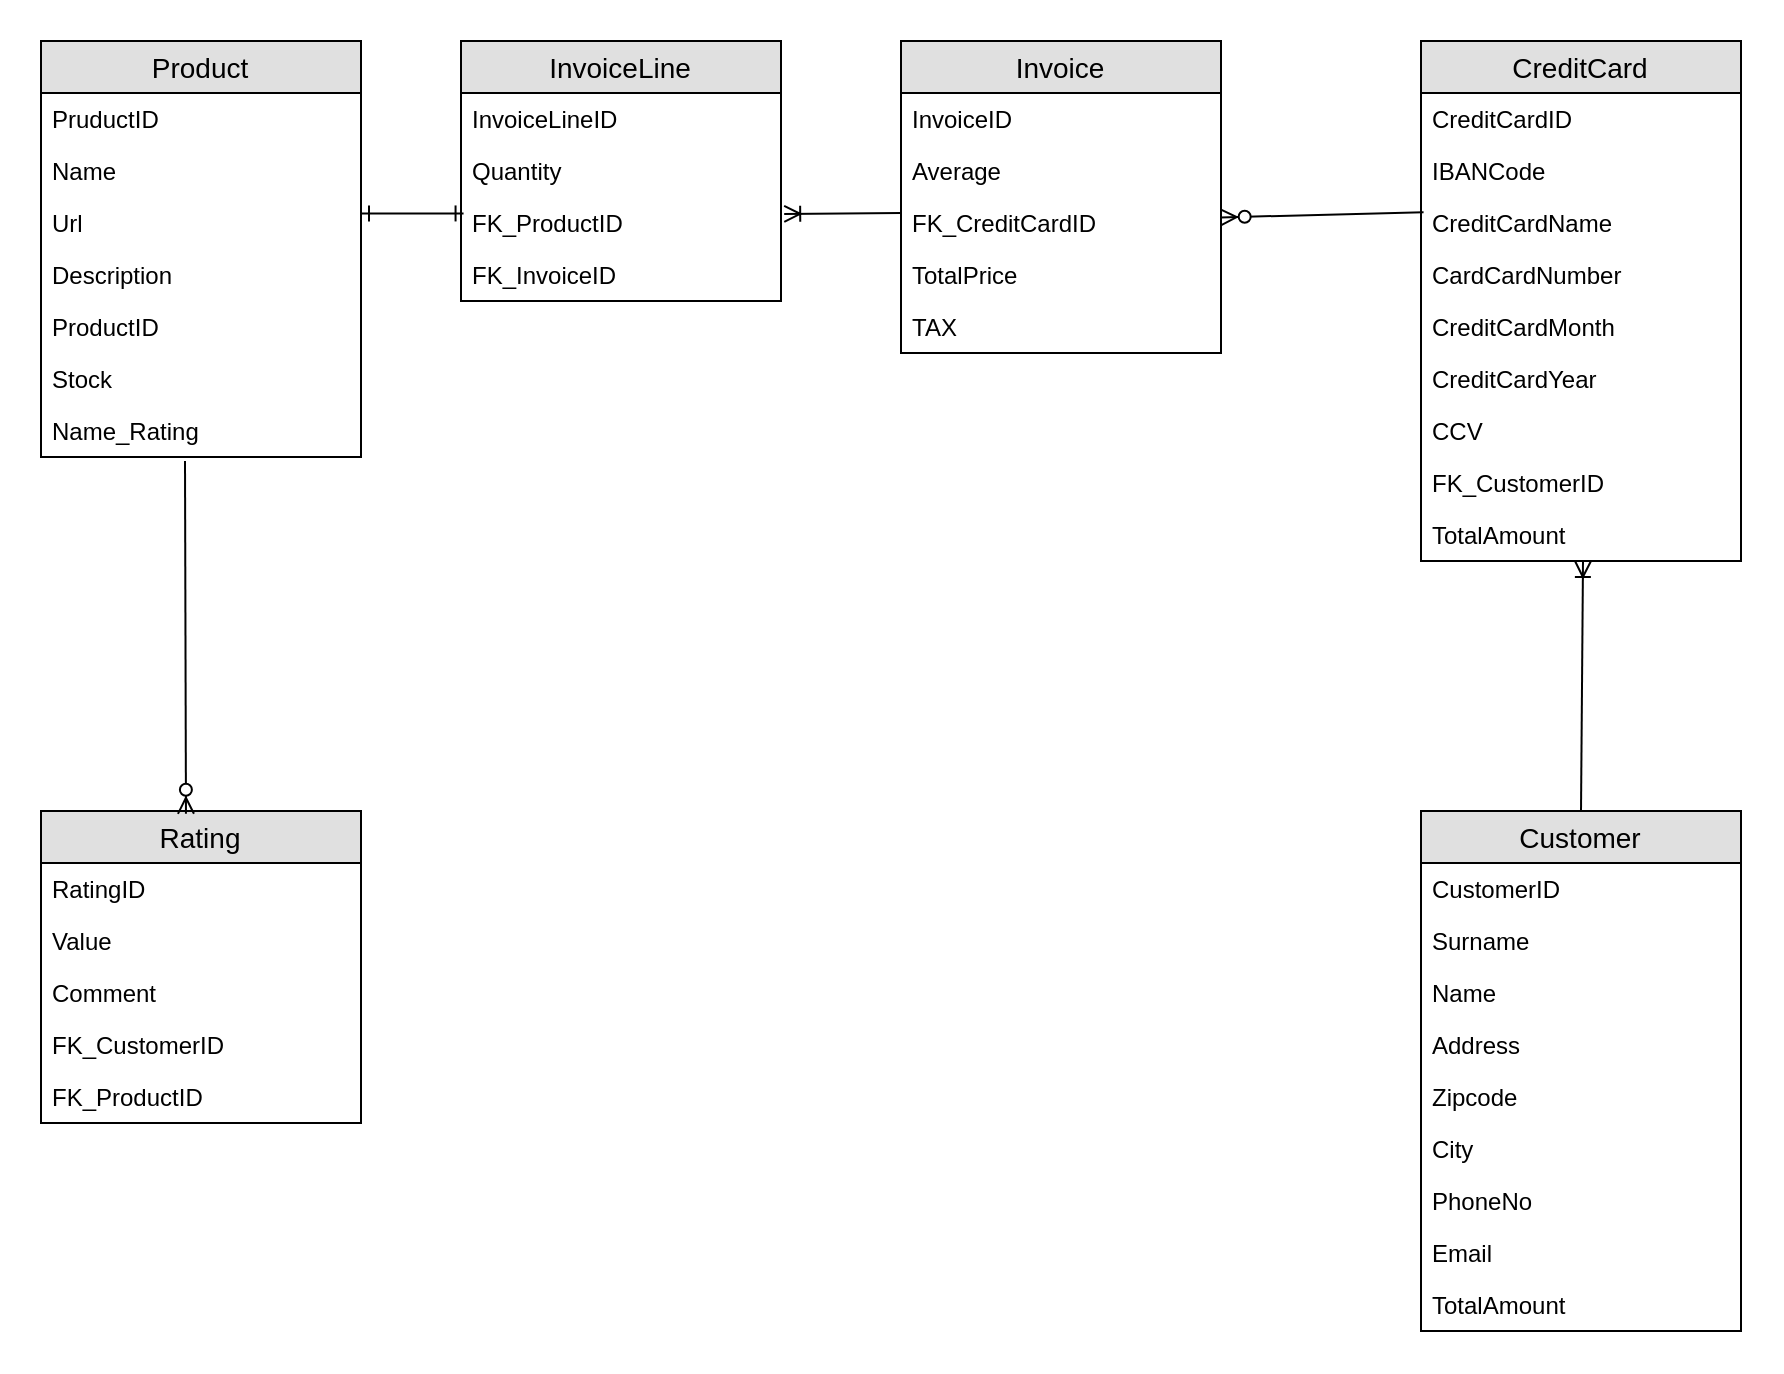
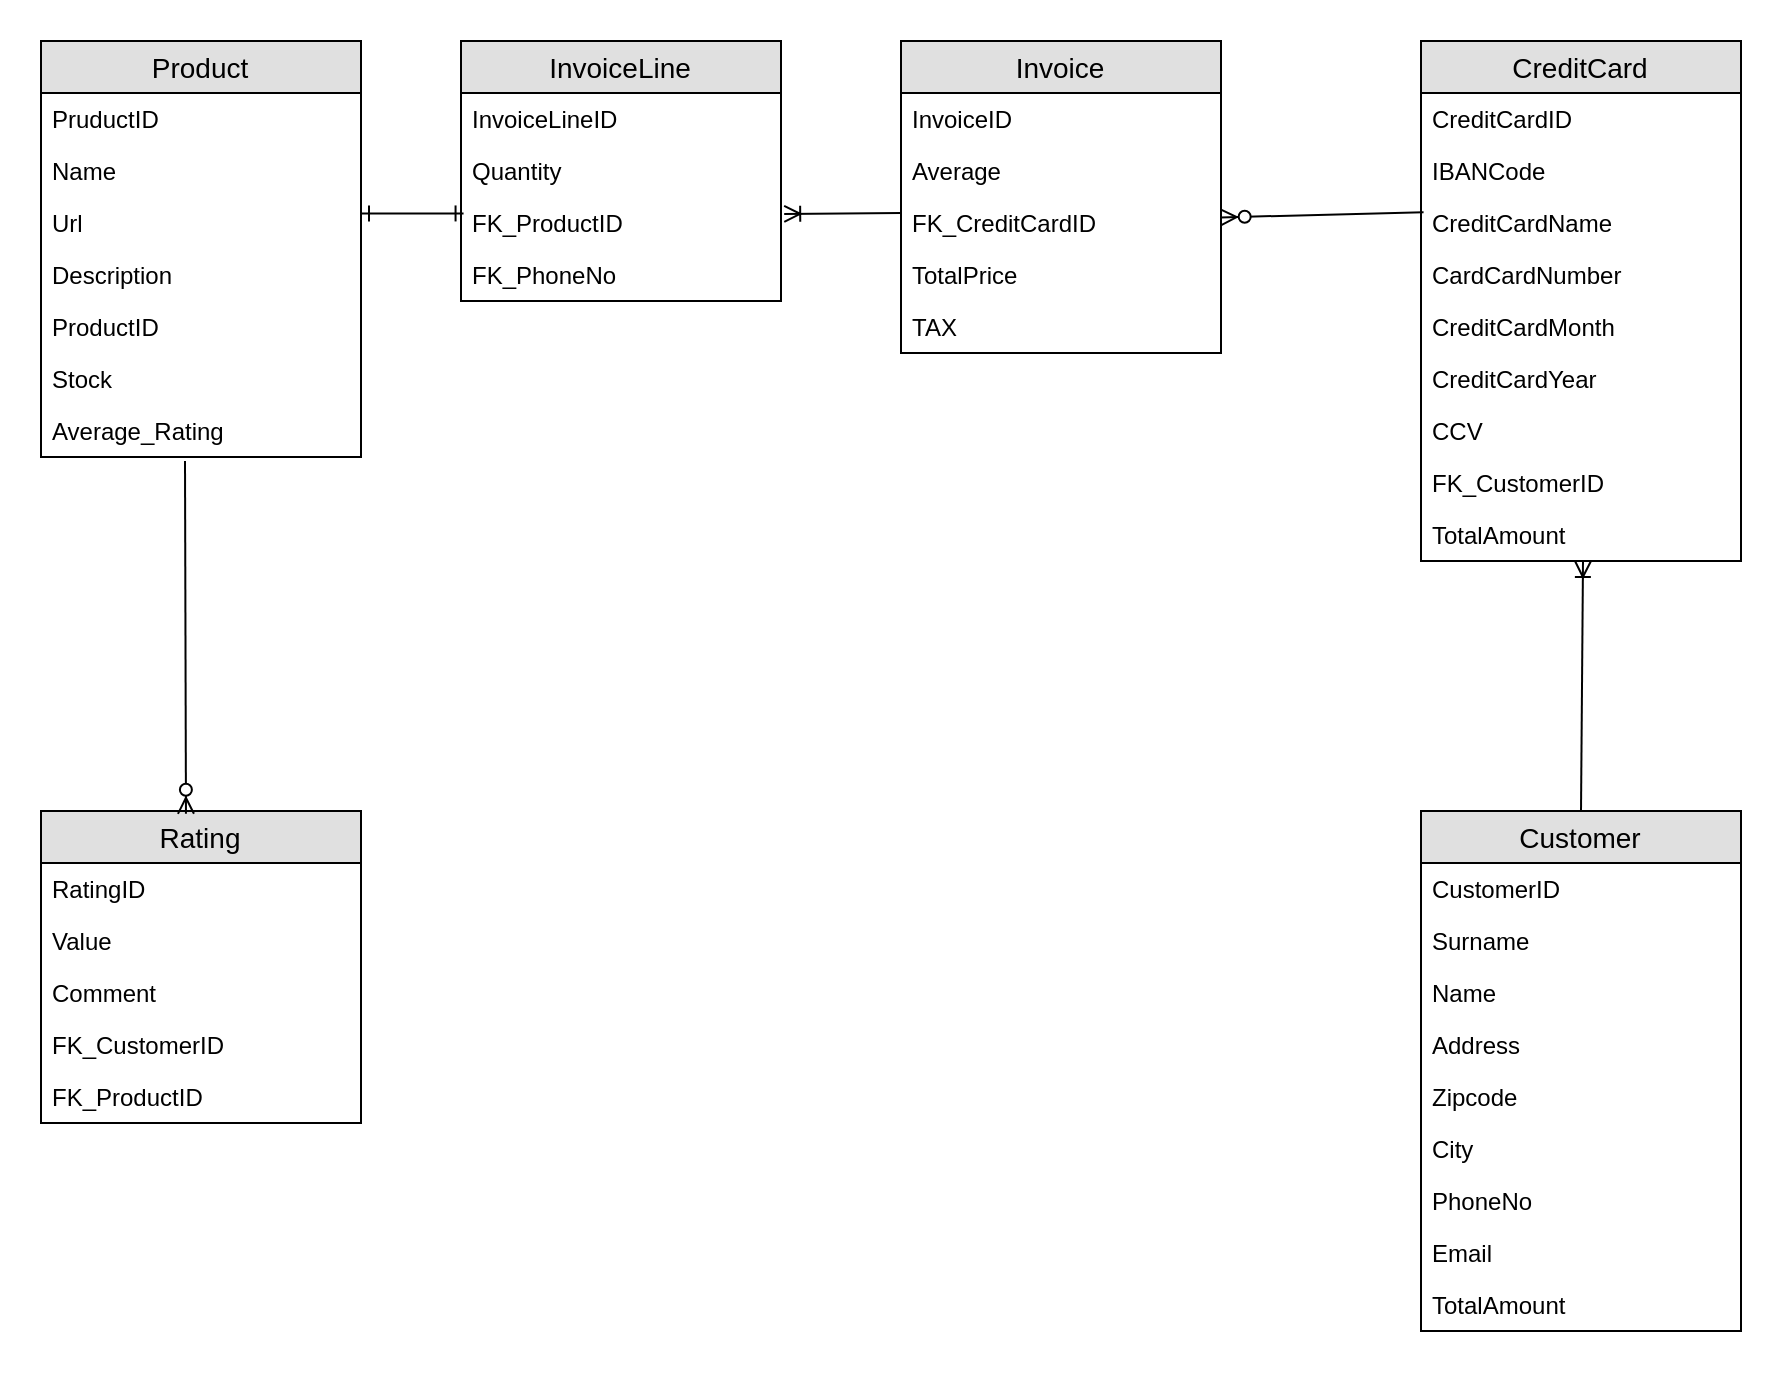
(550, 276) -> (539, 276)
(123, 432) -> (143, 432)
